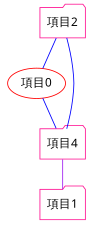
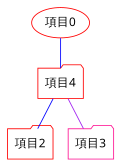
(63, 23) -> (30, 144)
(49, 53) -> none
(63, 144) -> (61, 83)
(63, 205) -> (91, 144)
